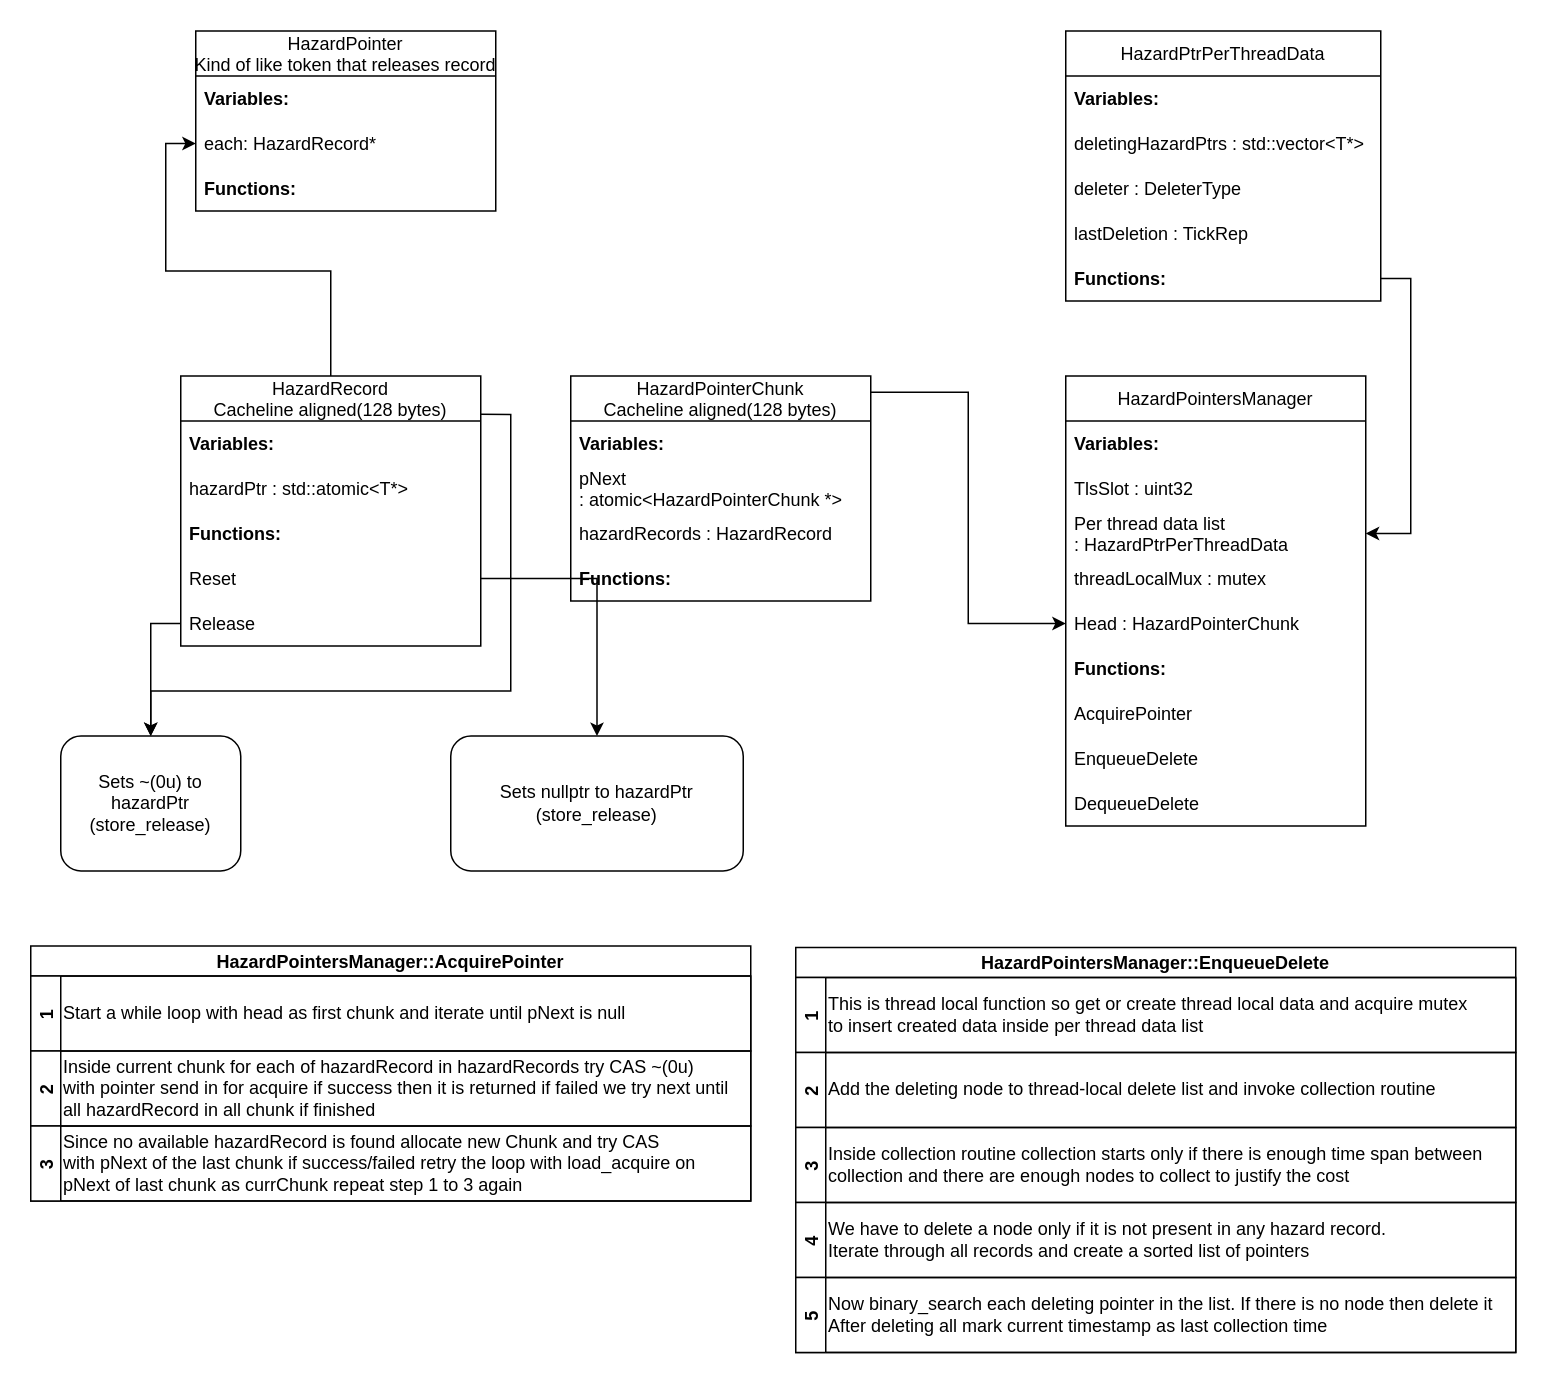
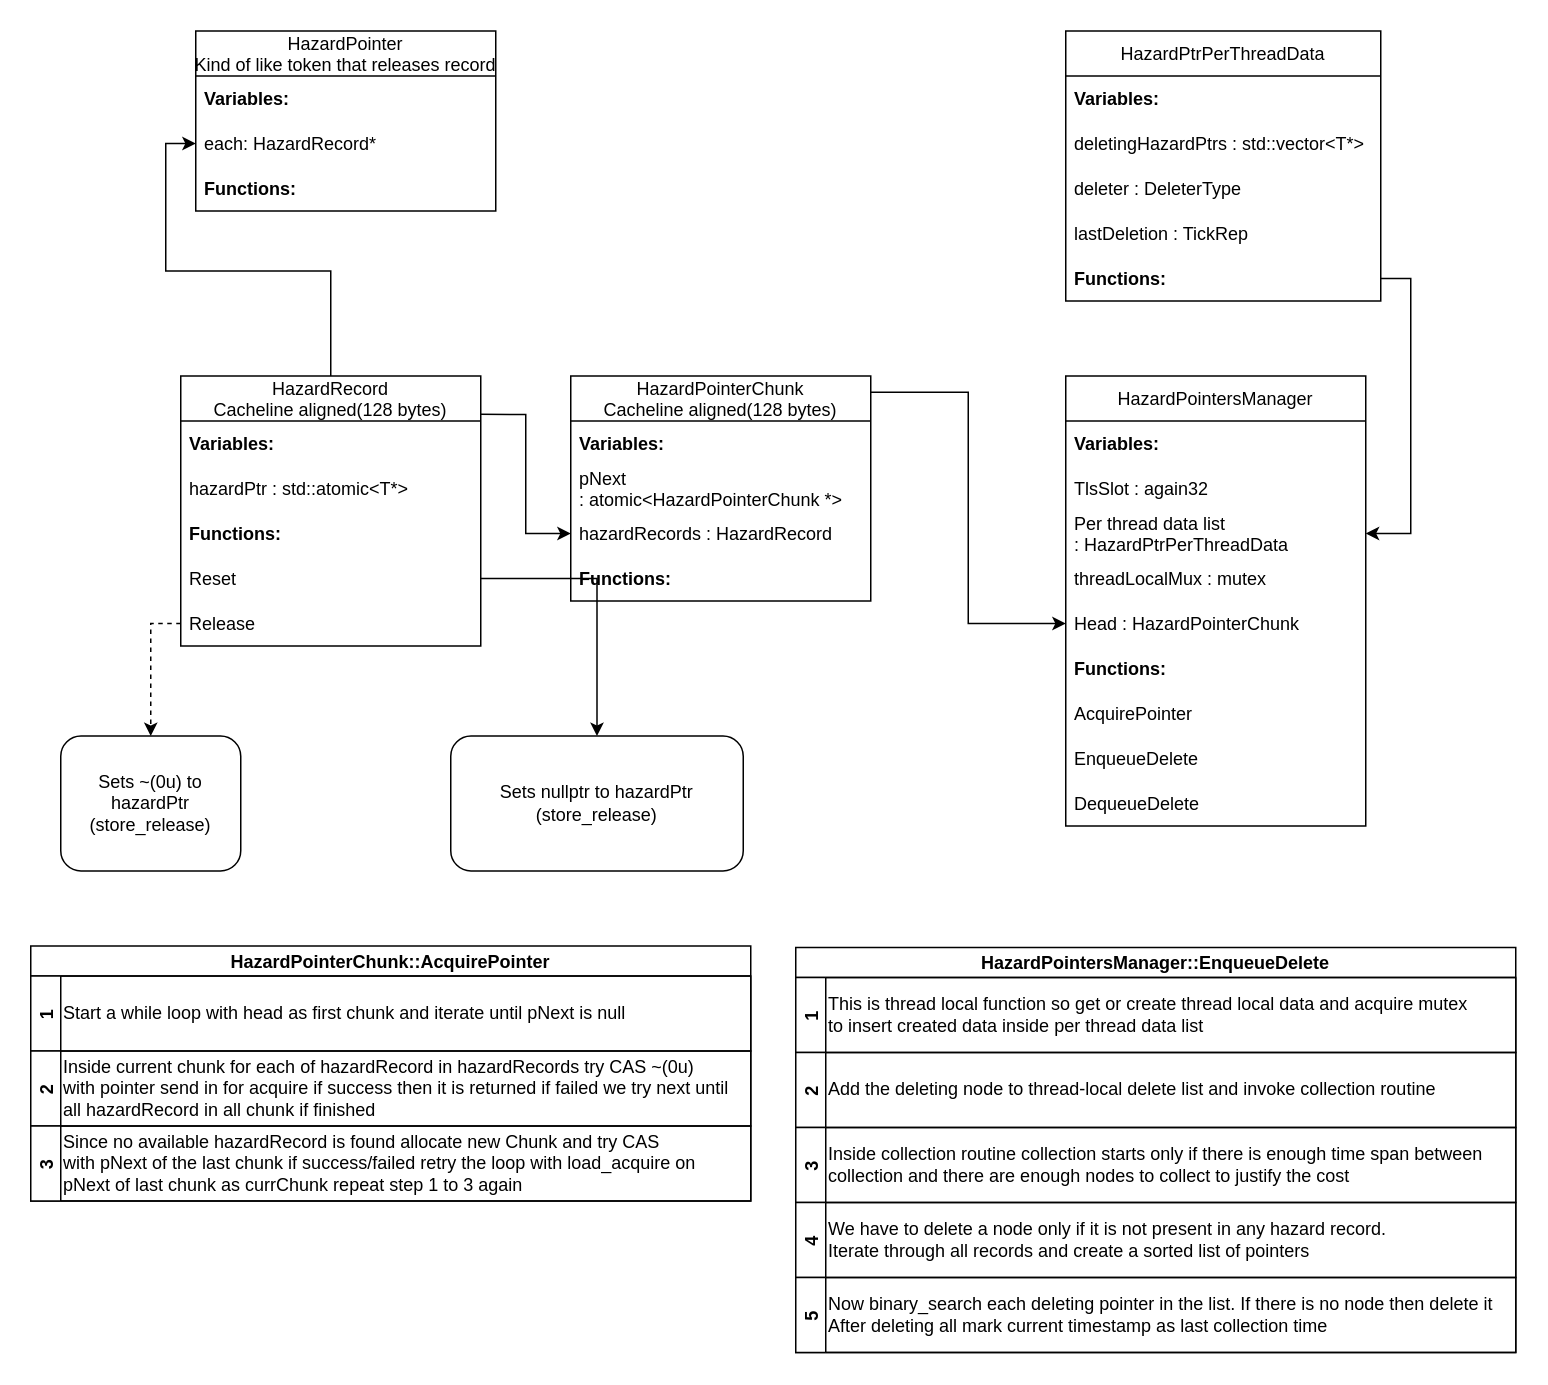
(1141, 489) -> (1146, 489)
(151, 641) -> (151, 641)
(472, 691) -> (526, 482)
(390, 962) -> (390, 962)
